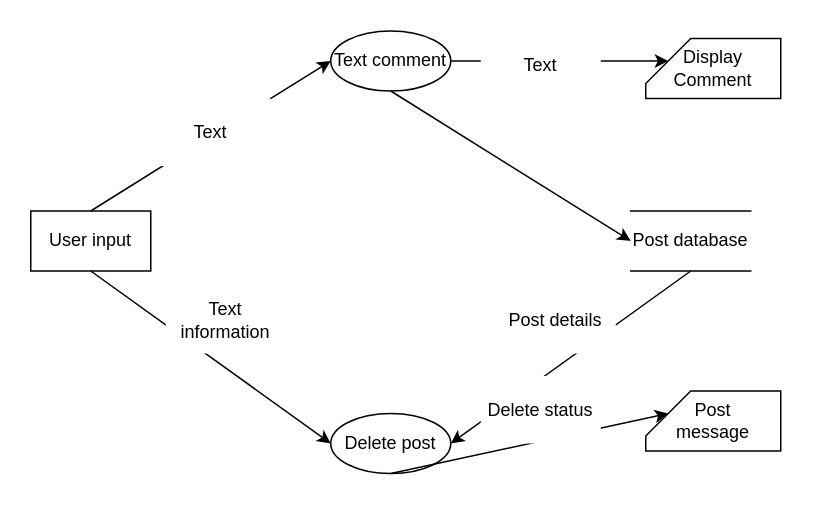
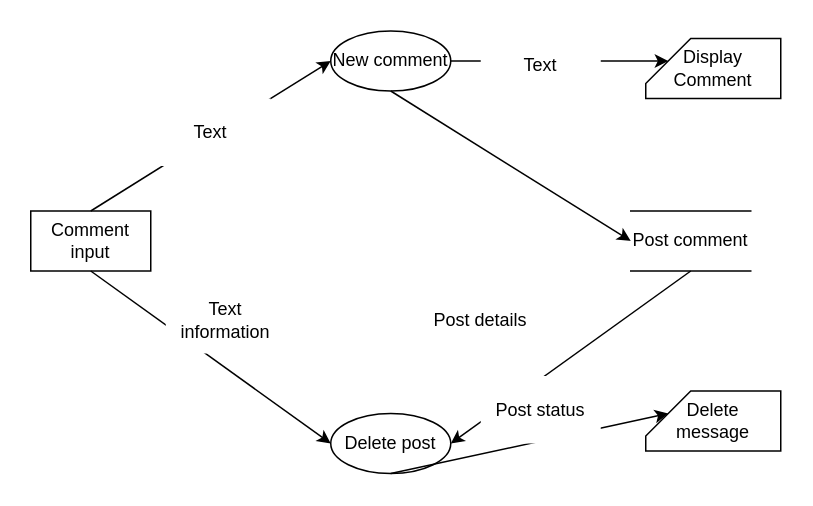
(391, 61) -> (391, 61)
(91, 241) -> (91, 241)
(691, 241) -> (691, 241)
(556, 320) -> (481, 320)
(541, 410) -> (541, 410)
(713, 421) -> (713, 421)
